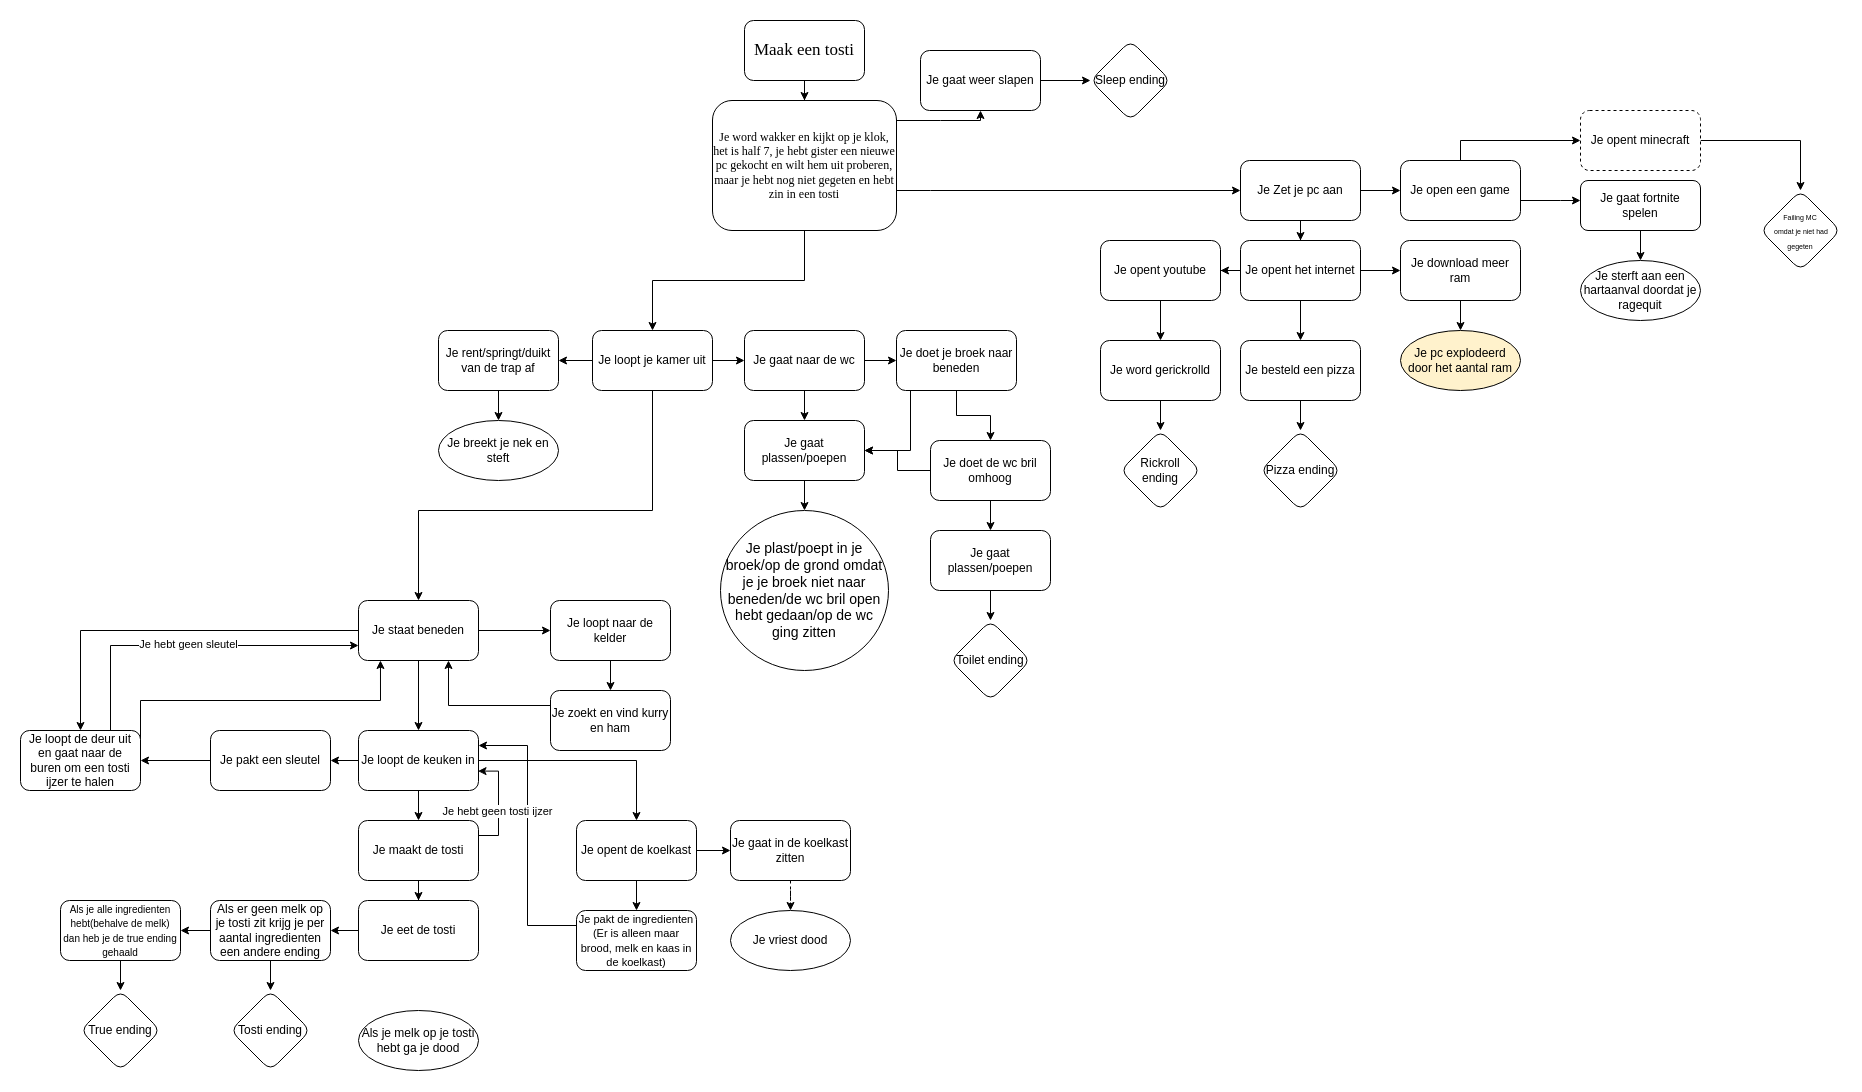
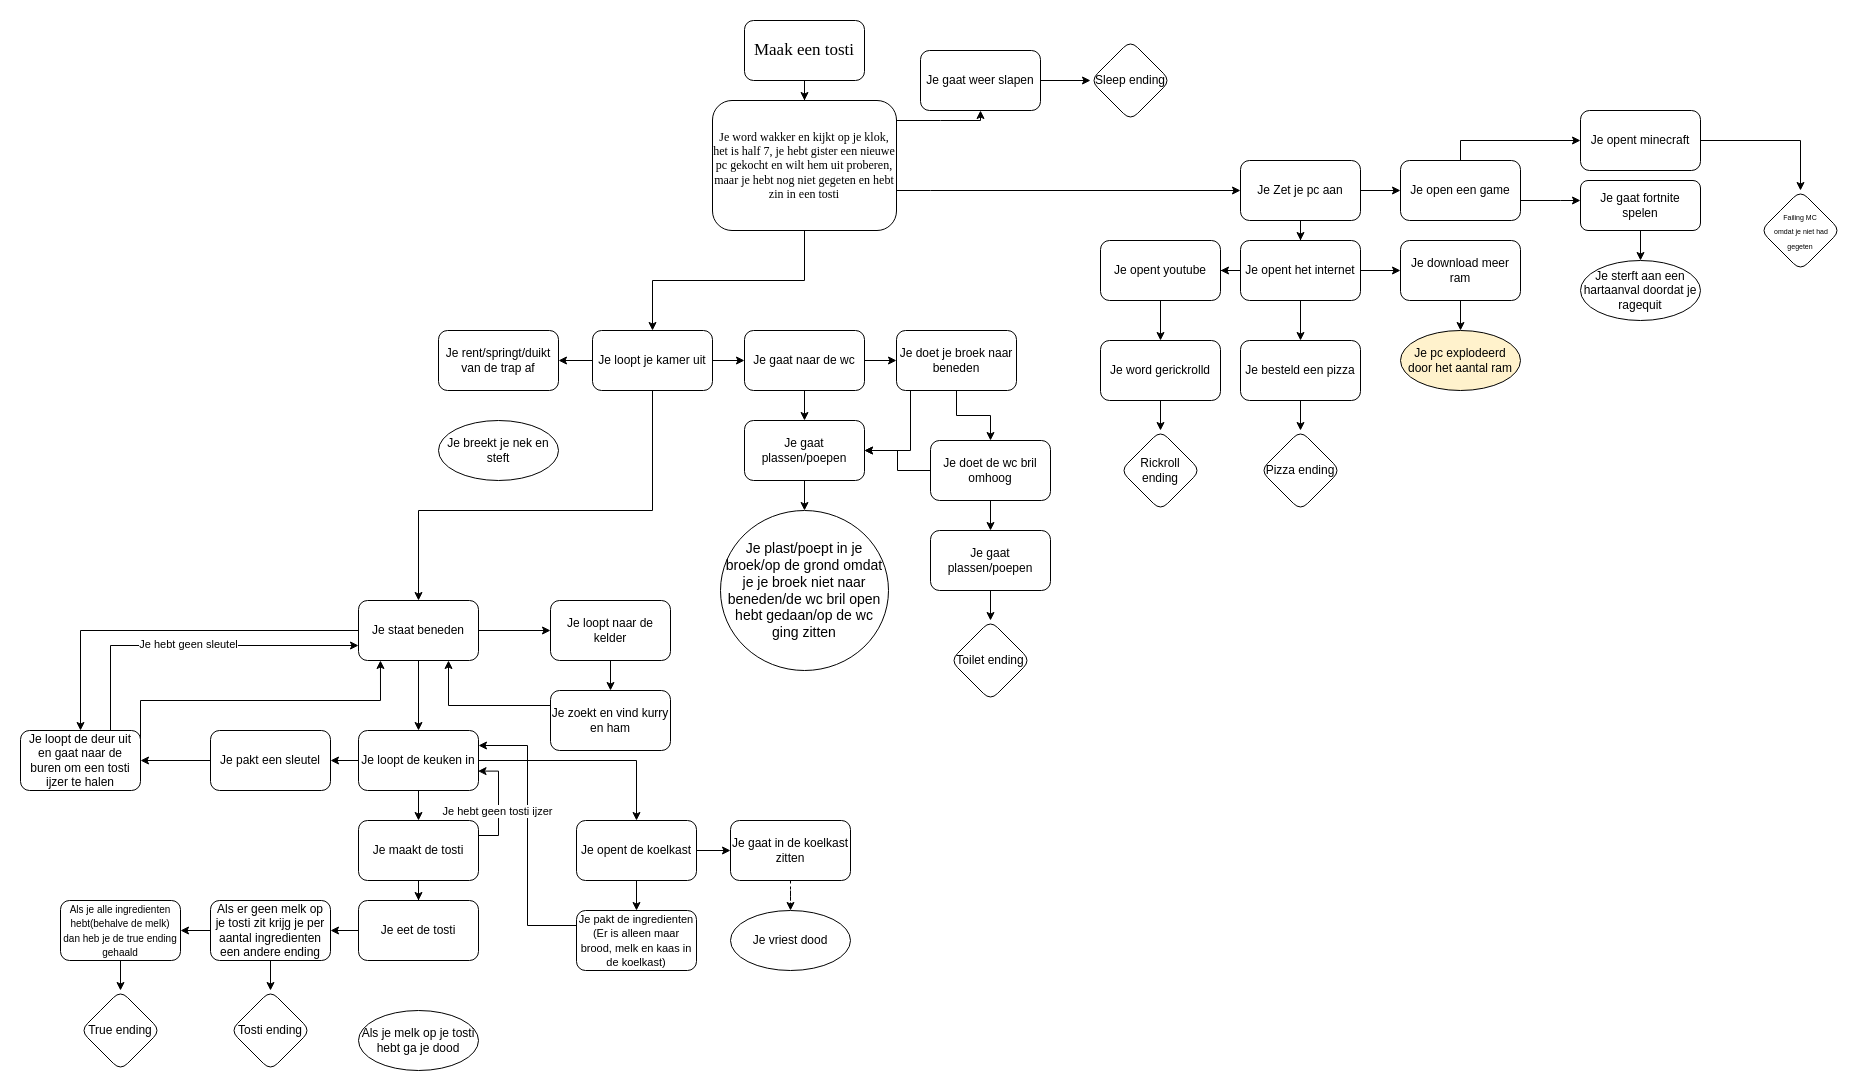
(1641, 141) -> (1641, 141)
(499, 410) -> none
